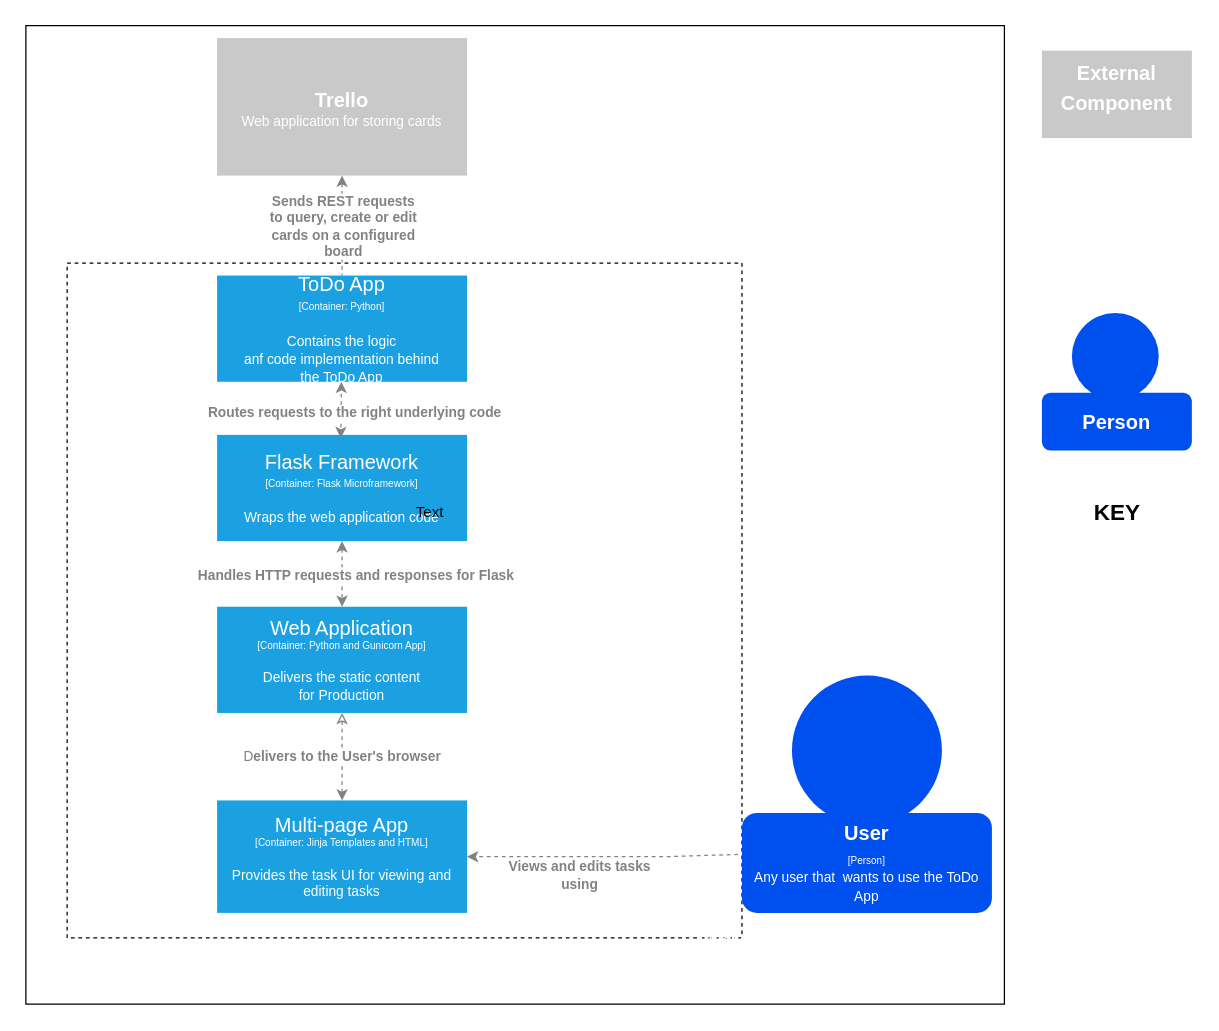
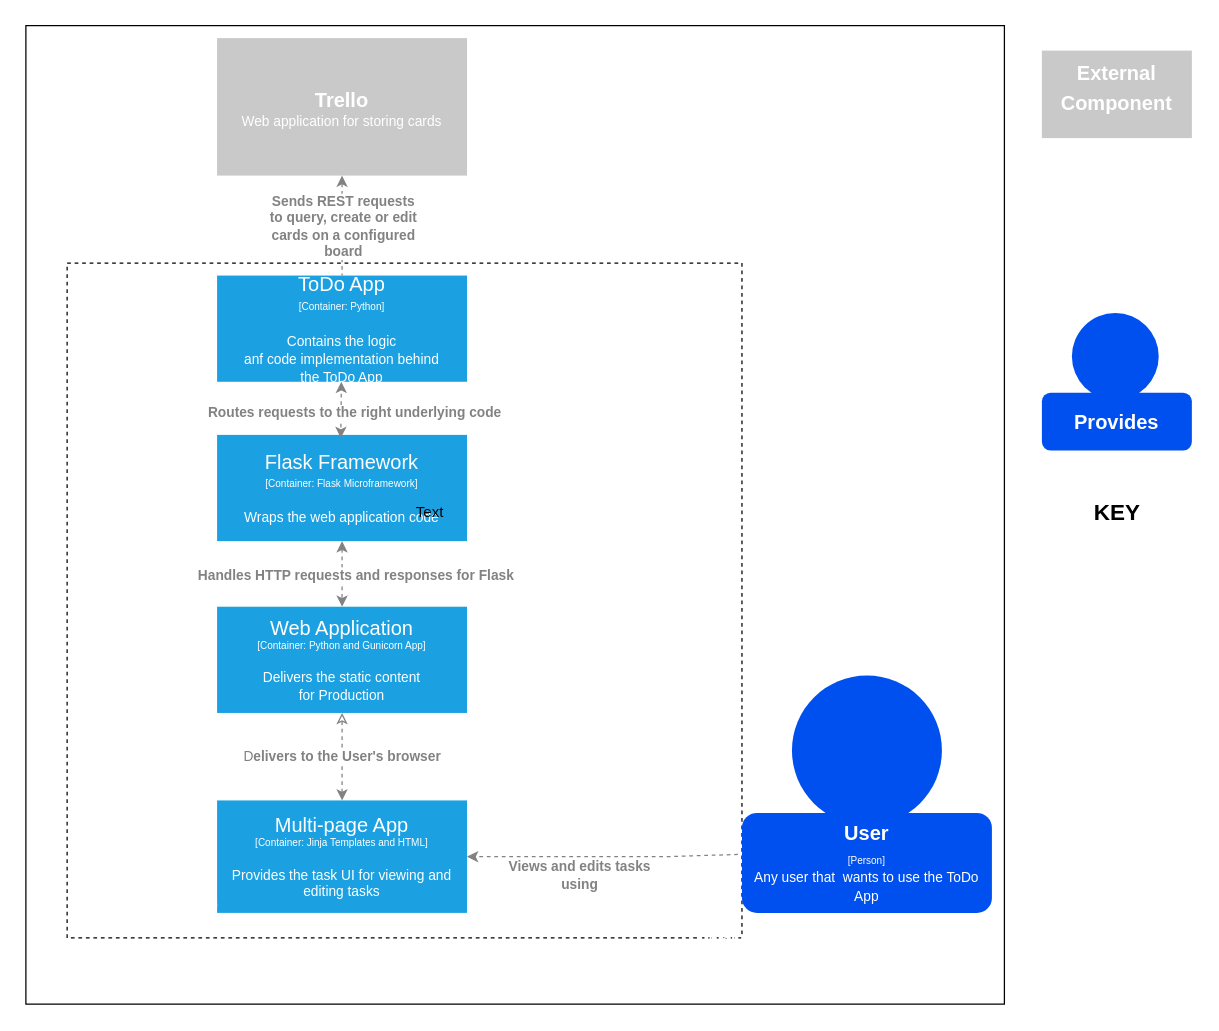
(1117, 422) -> (1117, 422)
